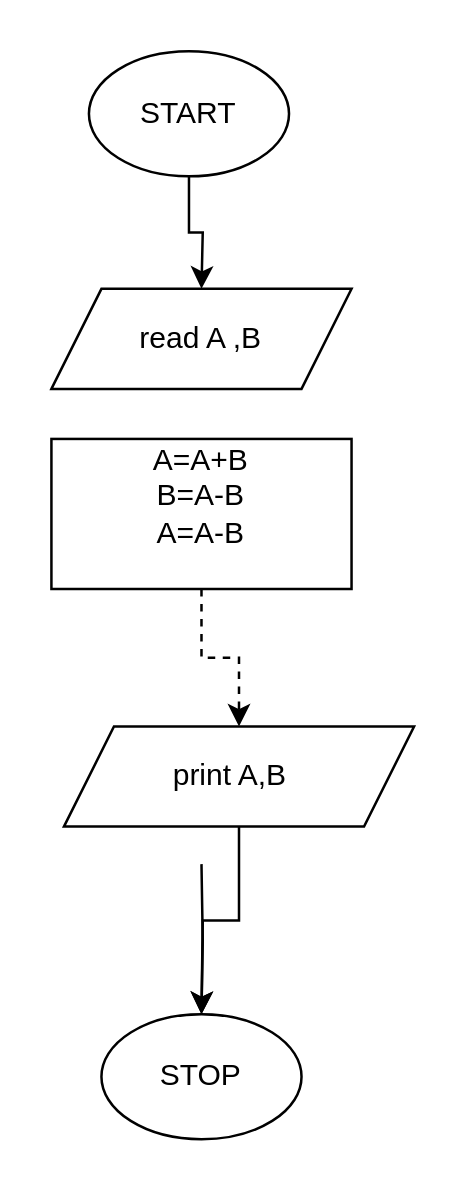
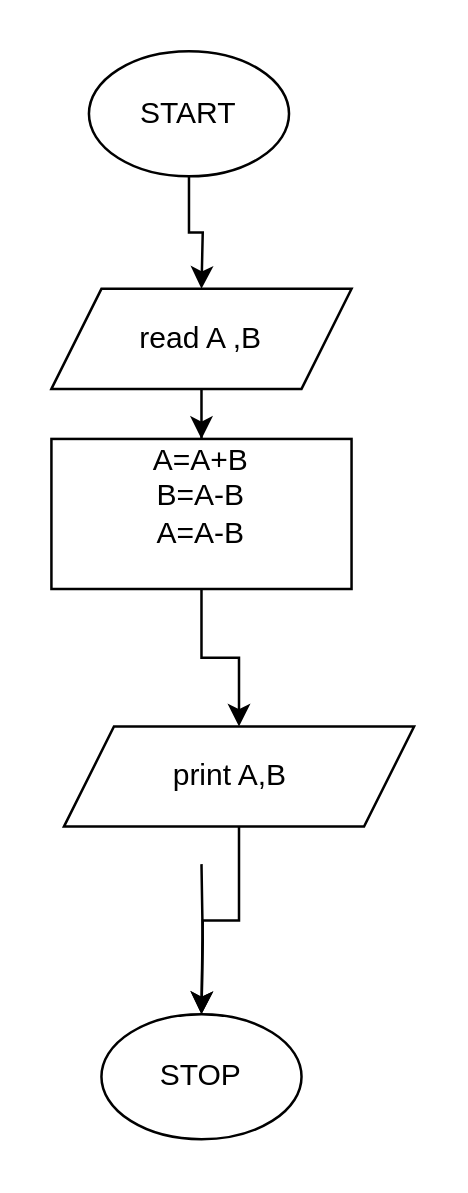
none -> (201, 422)
(209, 658) -> (209, 658)
